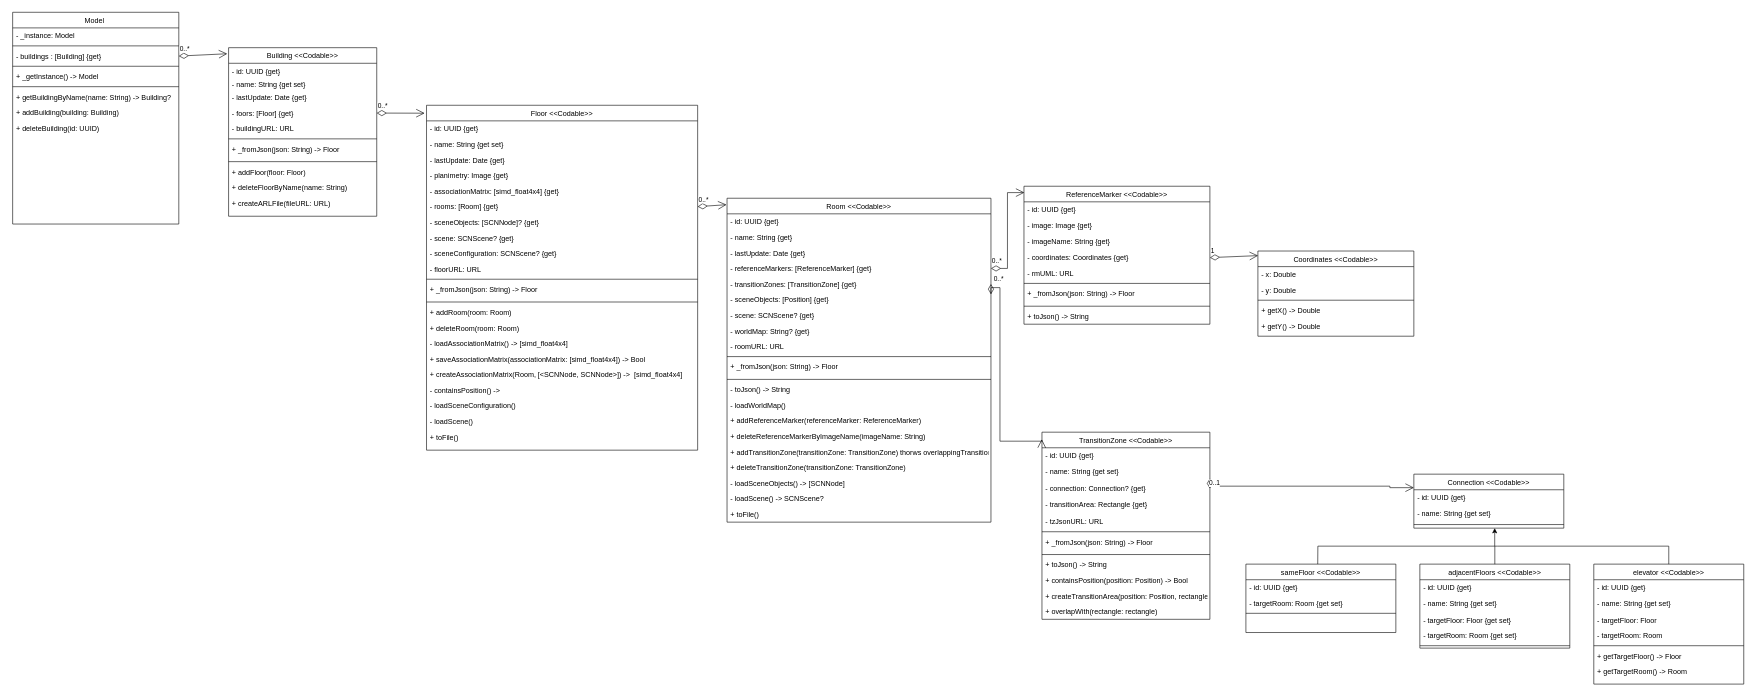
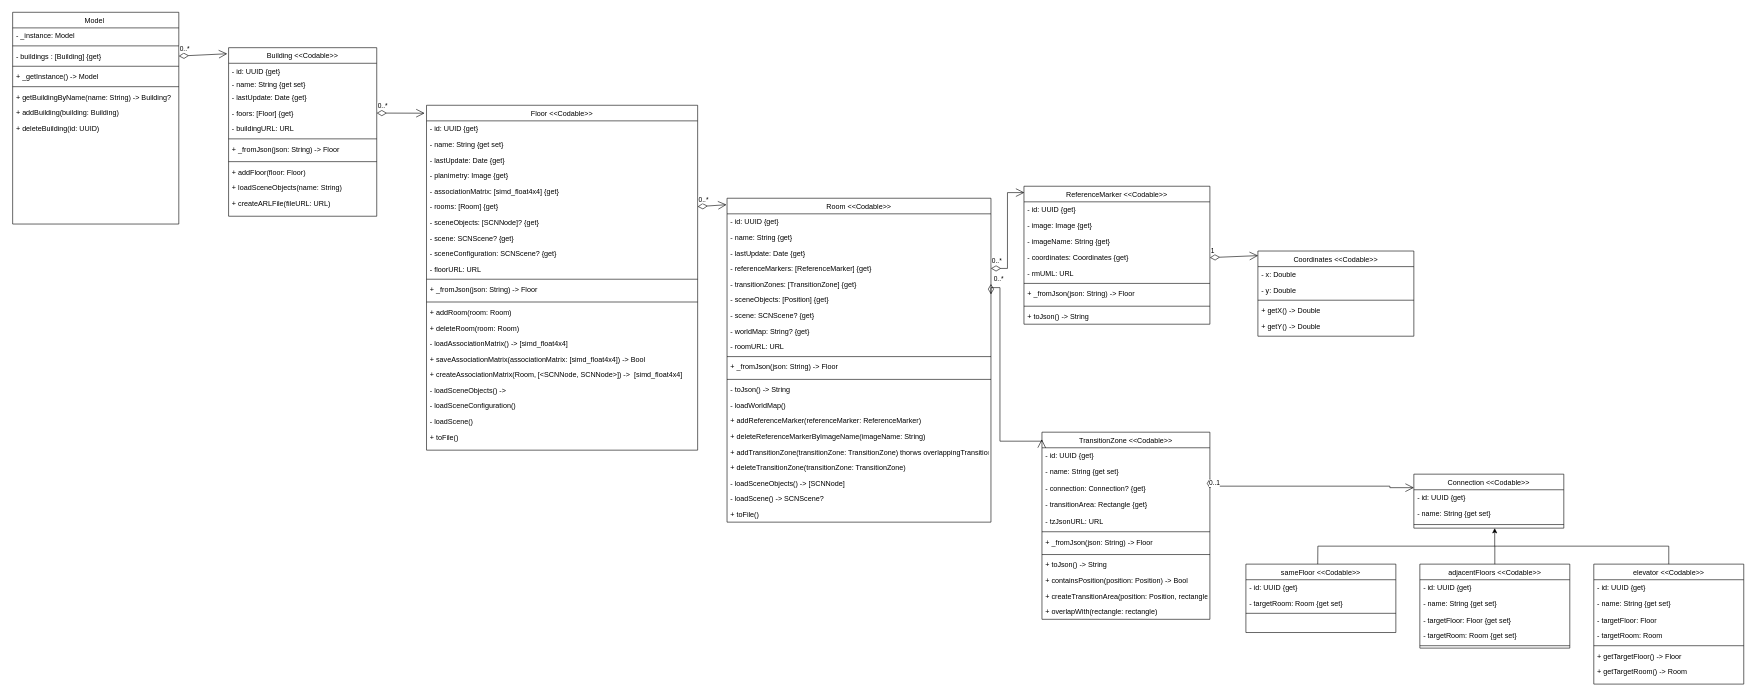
(293, 188) -> (291, 188)
(471, 391) -> (473, 391)
